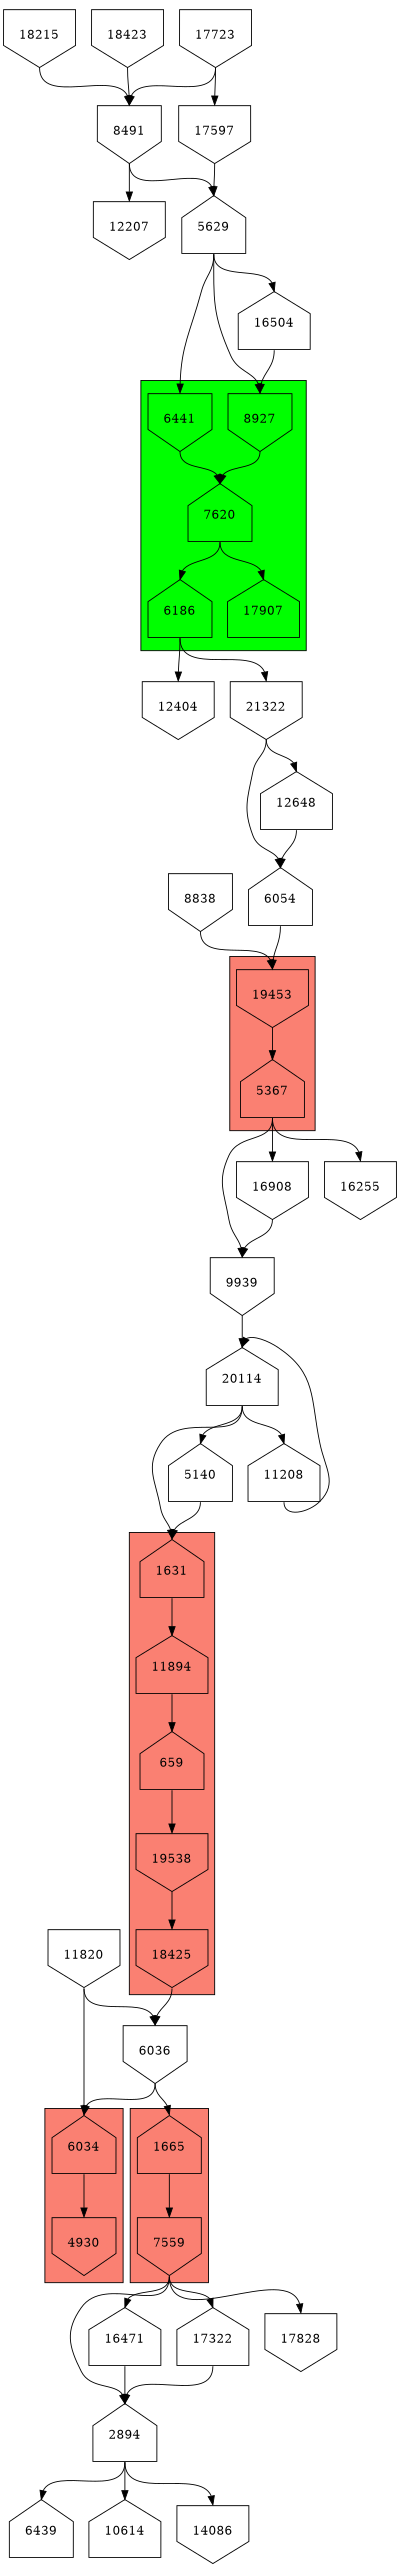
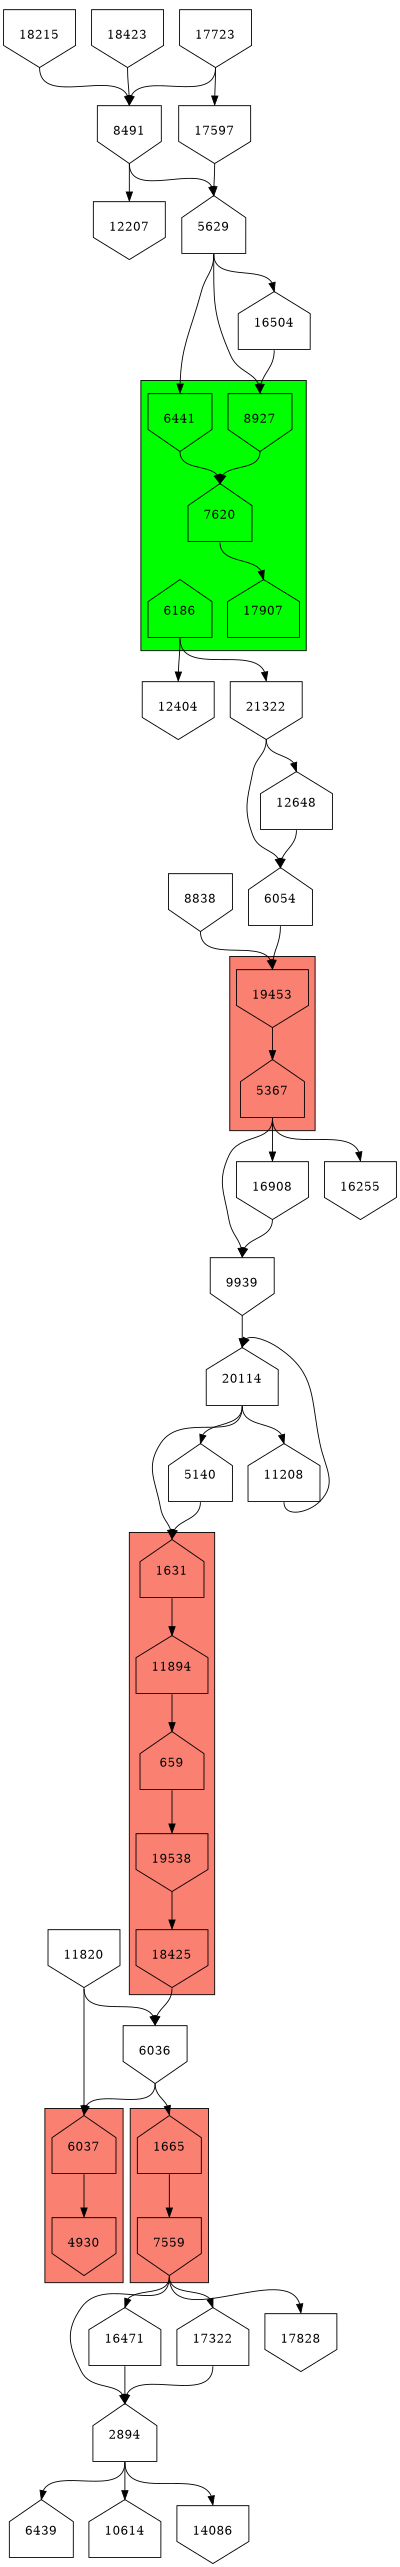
(204, 559) -> none
(84, 2148) -> (84, 2148)
